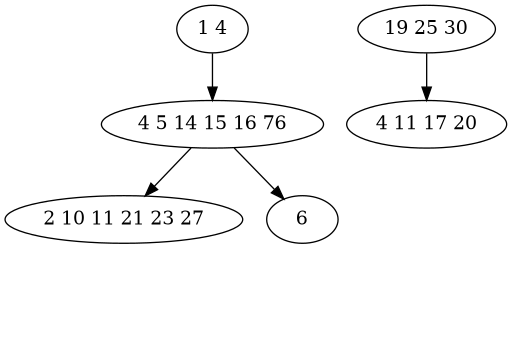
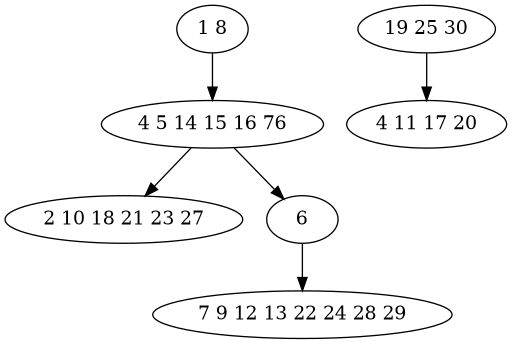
(212, 29) -> (212, 29)
(124, 219) -> (124, 219)
none -> (302, 315)
